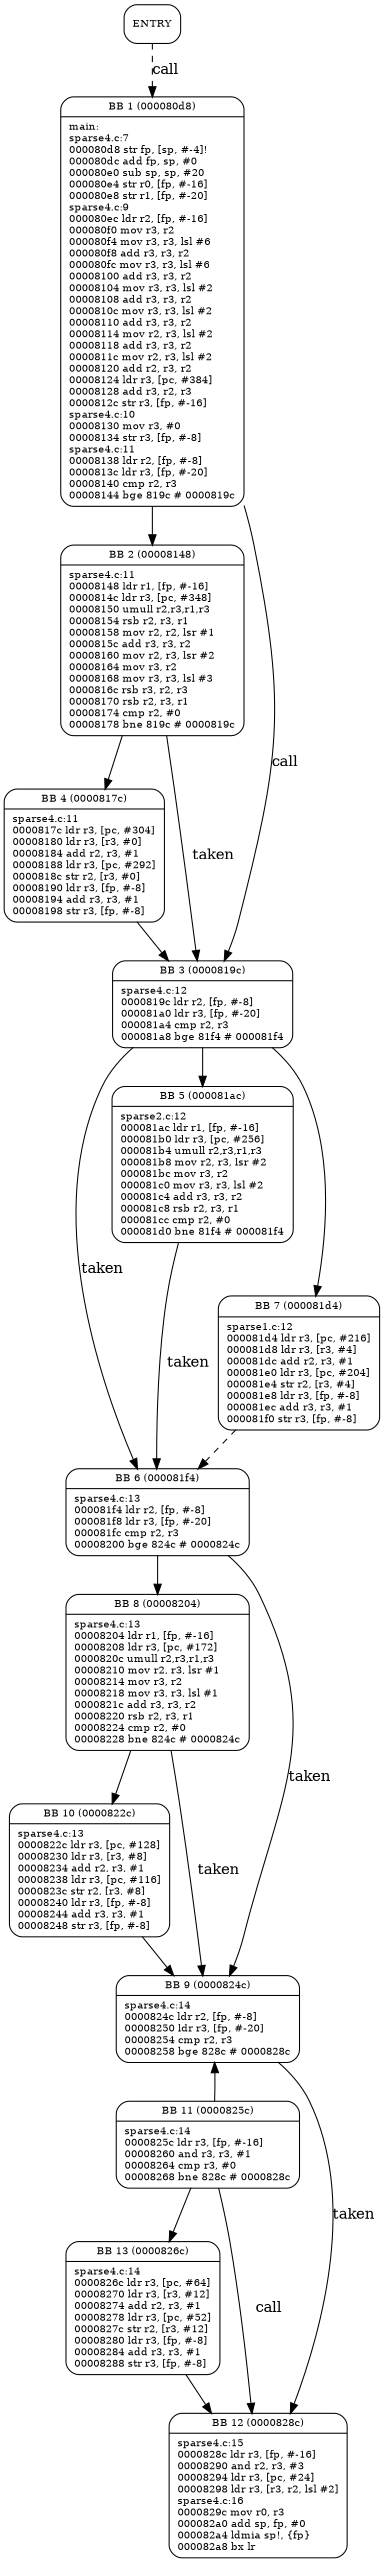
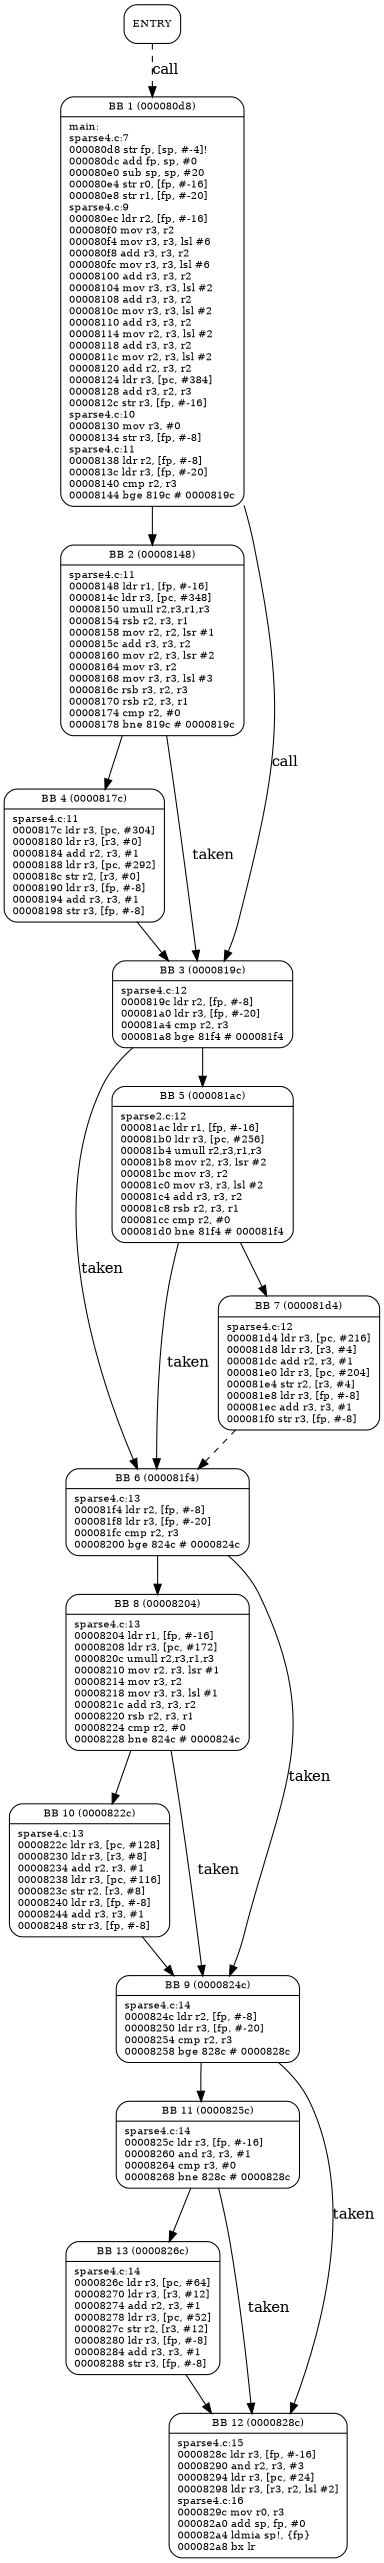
(323, 1160) -> (251, 1264)
(260, 1327) -> (260, 1327)
(215, 2087) -> (201, 2077)
(269, 2308) -> (269, 2308)
